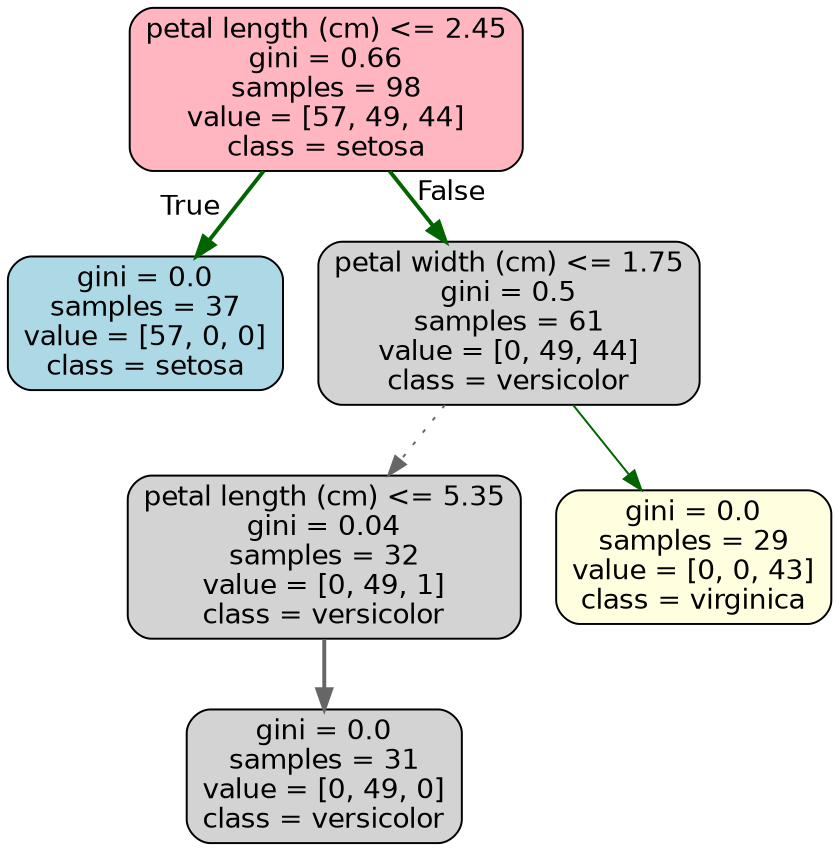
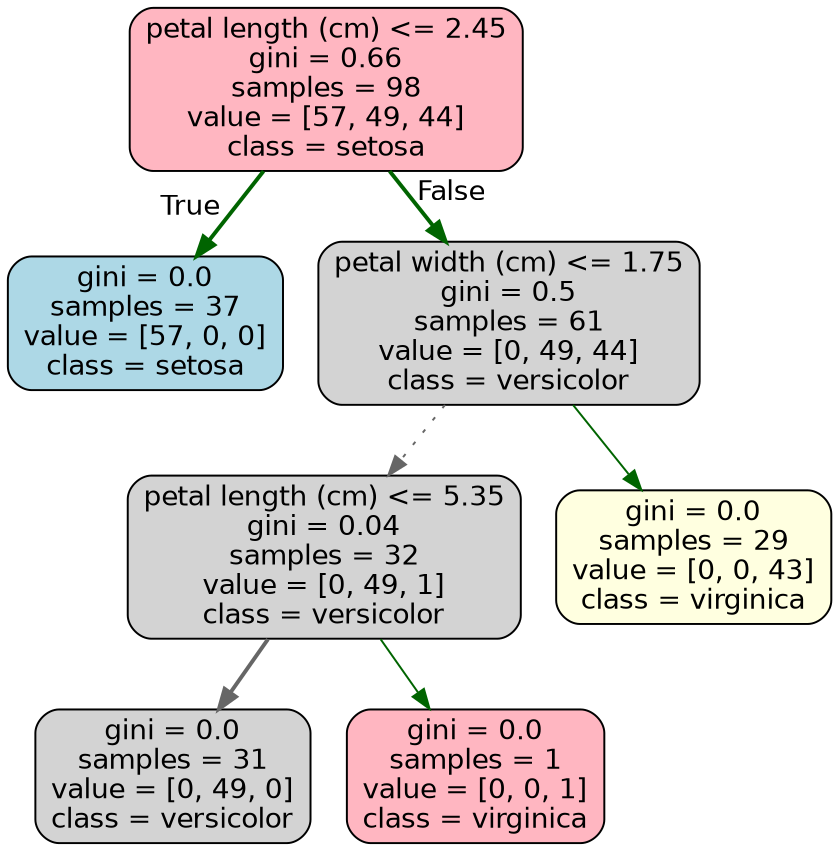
none -> (476, 776)
